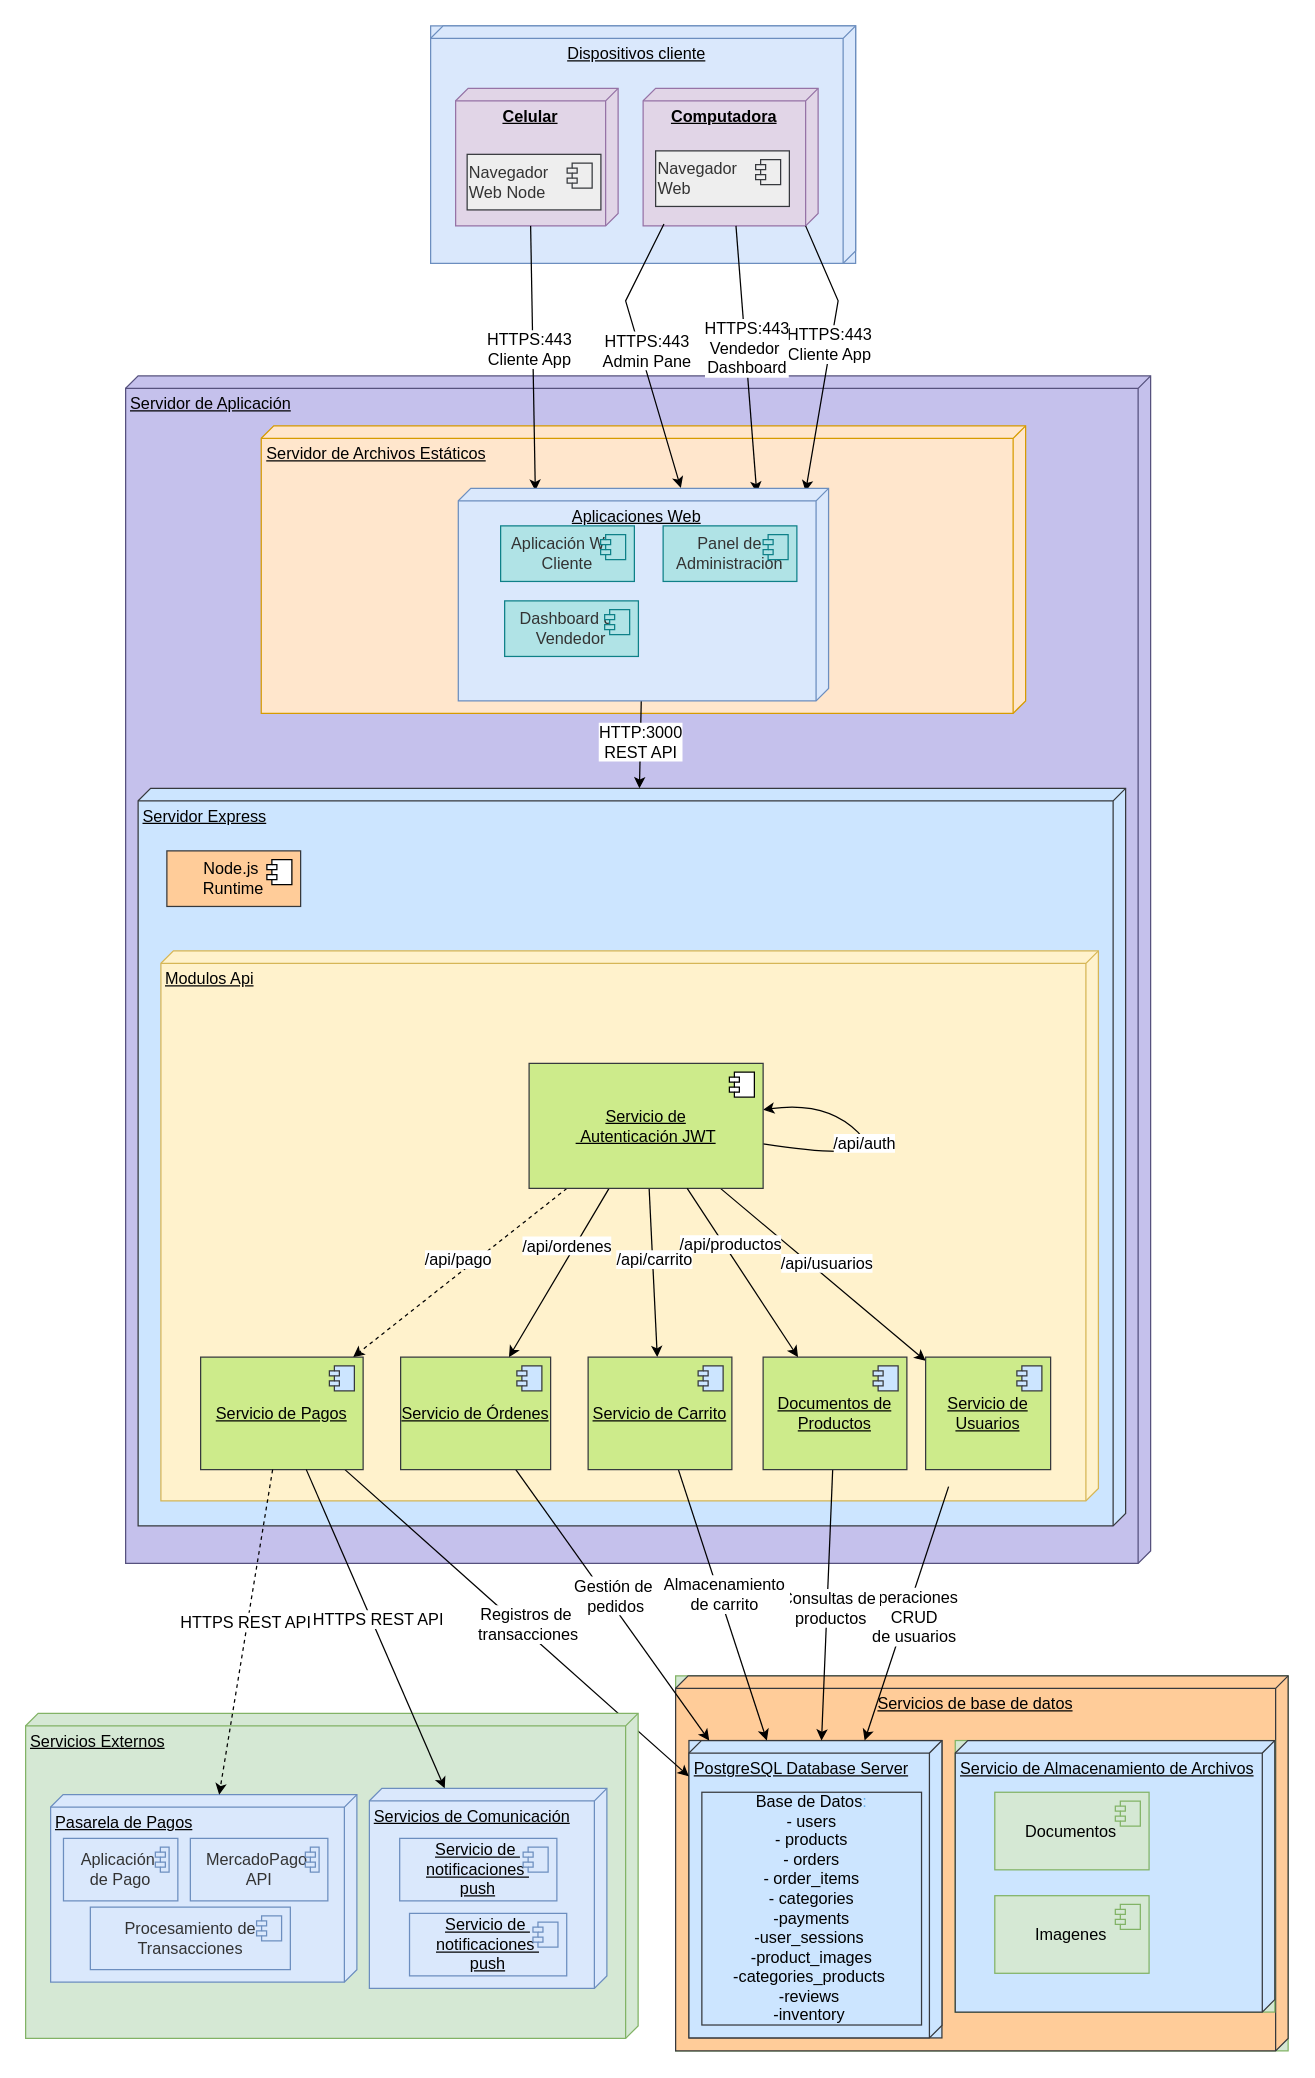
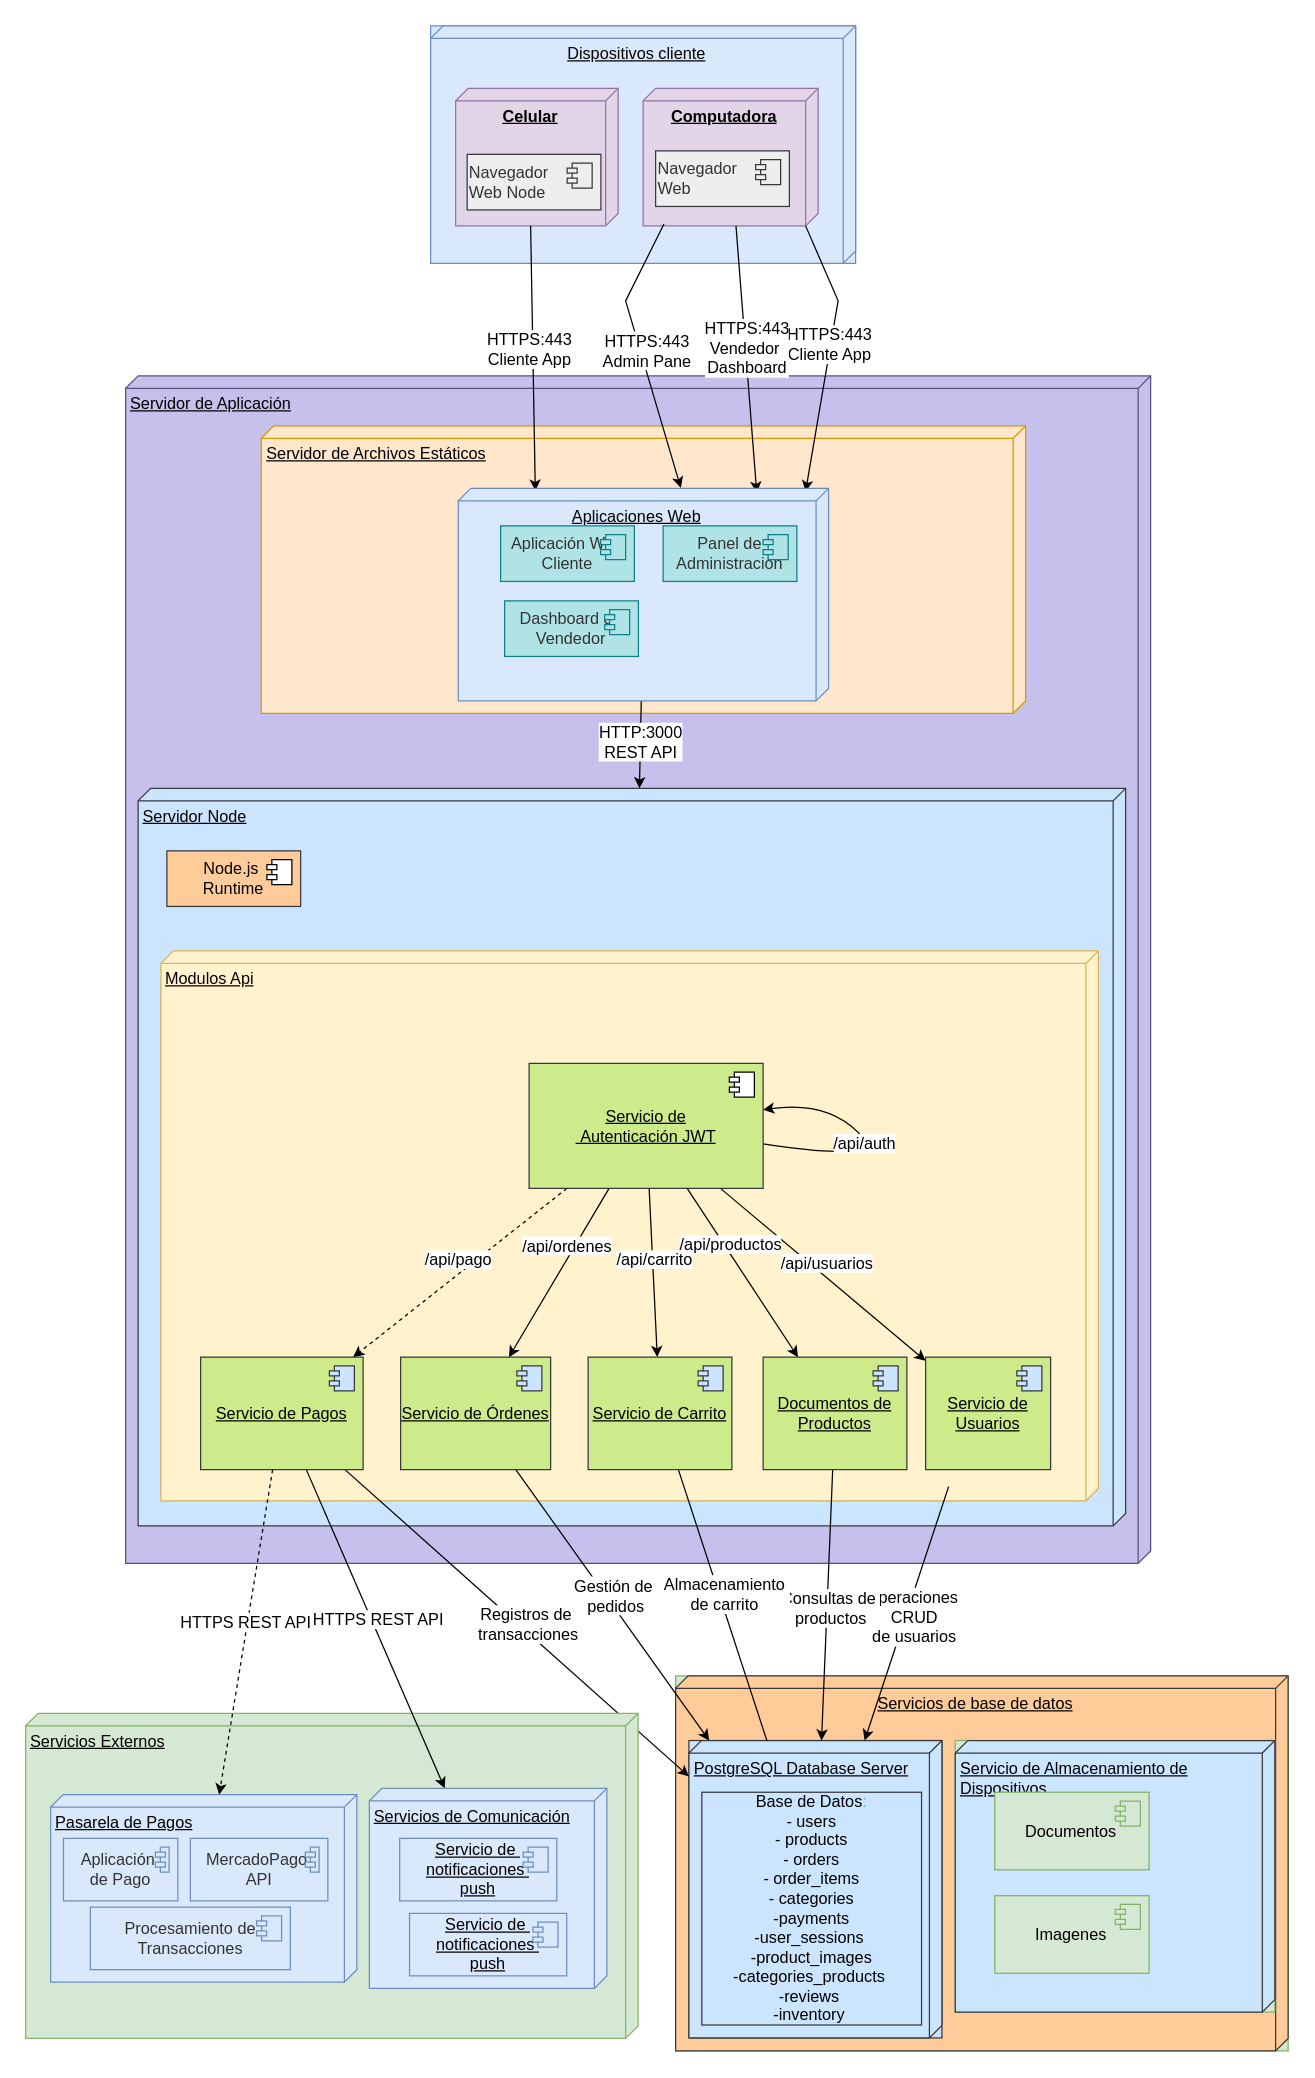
(212, 817) -> (198, 817)
(764, 1731) -> (765, 1735)
(1111, 1779) -> (1111, 1779)
